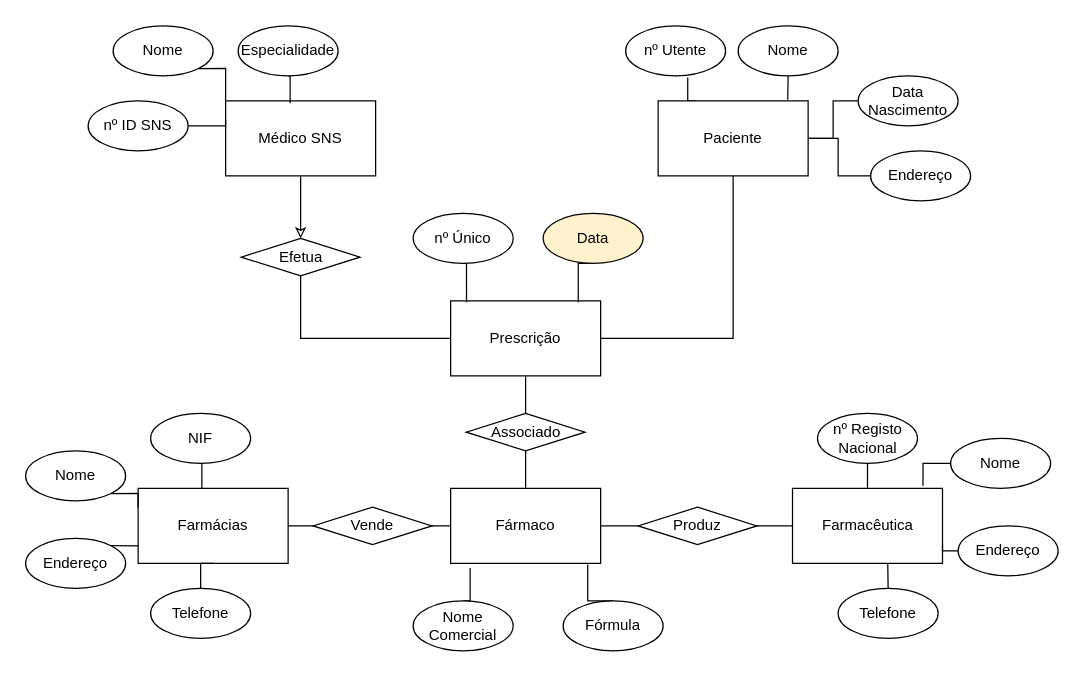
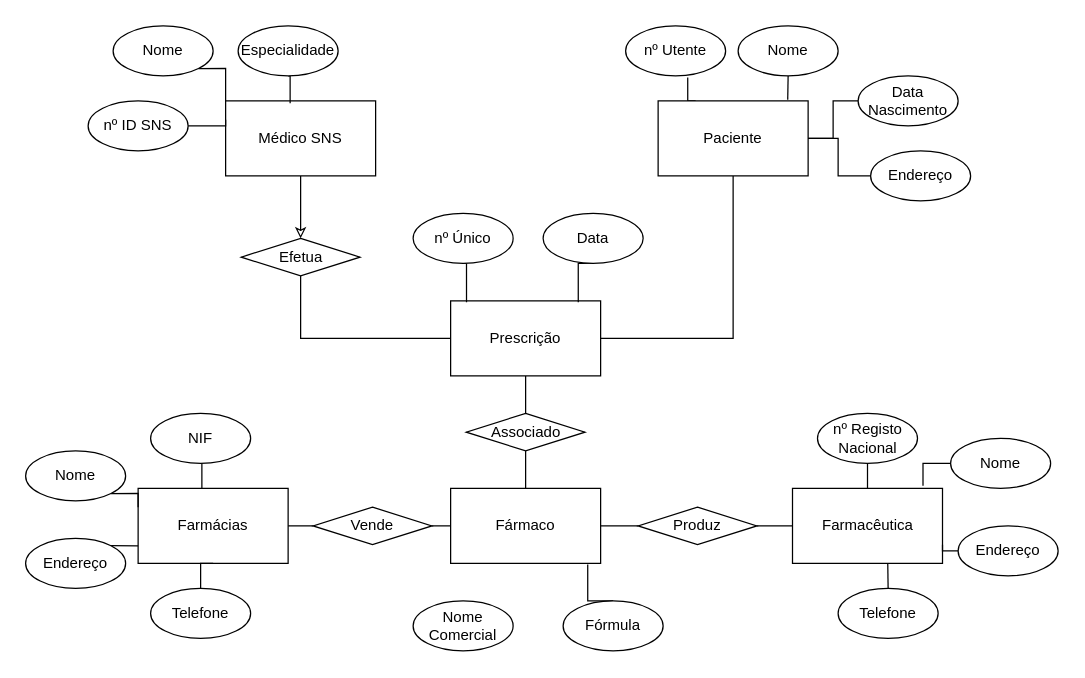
(593, 238) -> (593, 238)
(470, 586) -> none
